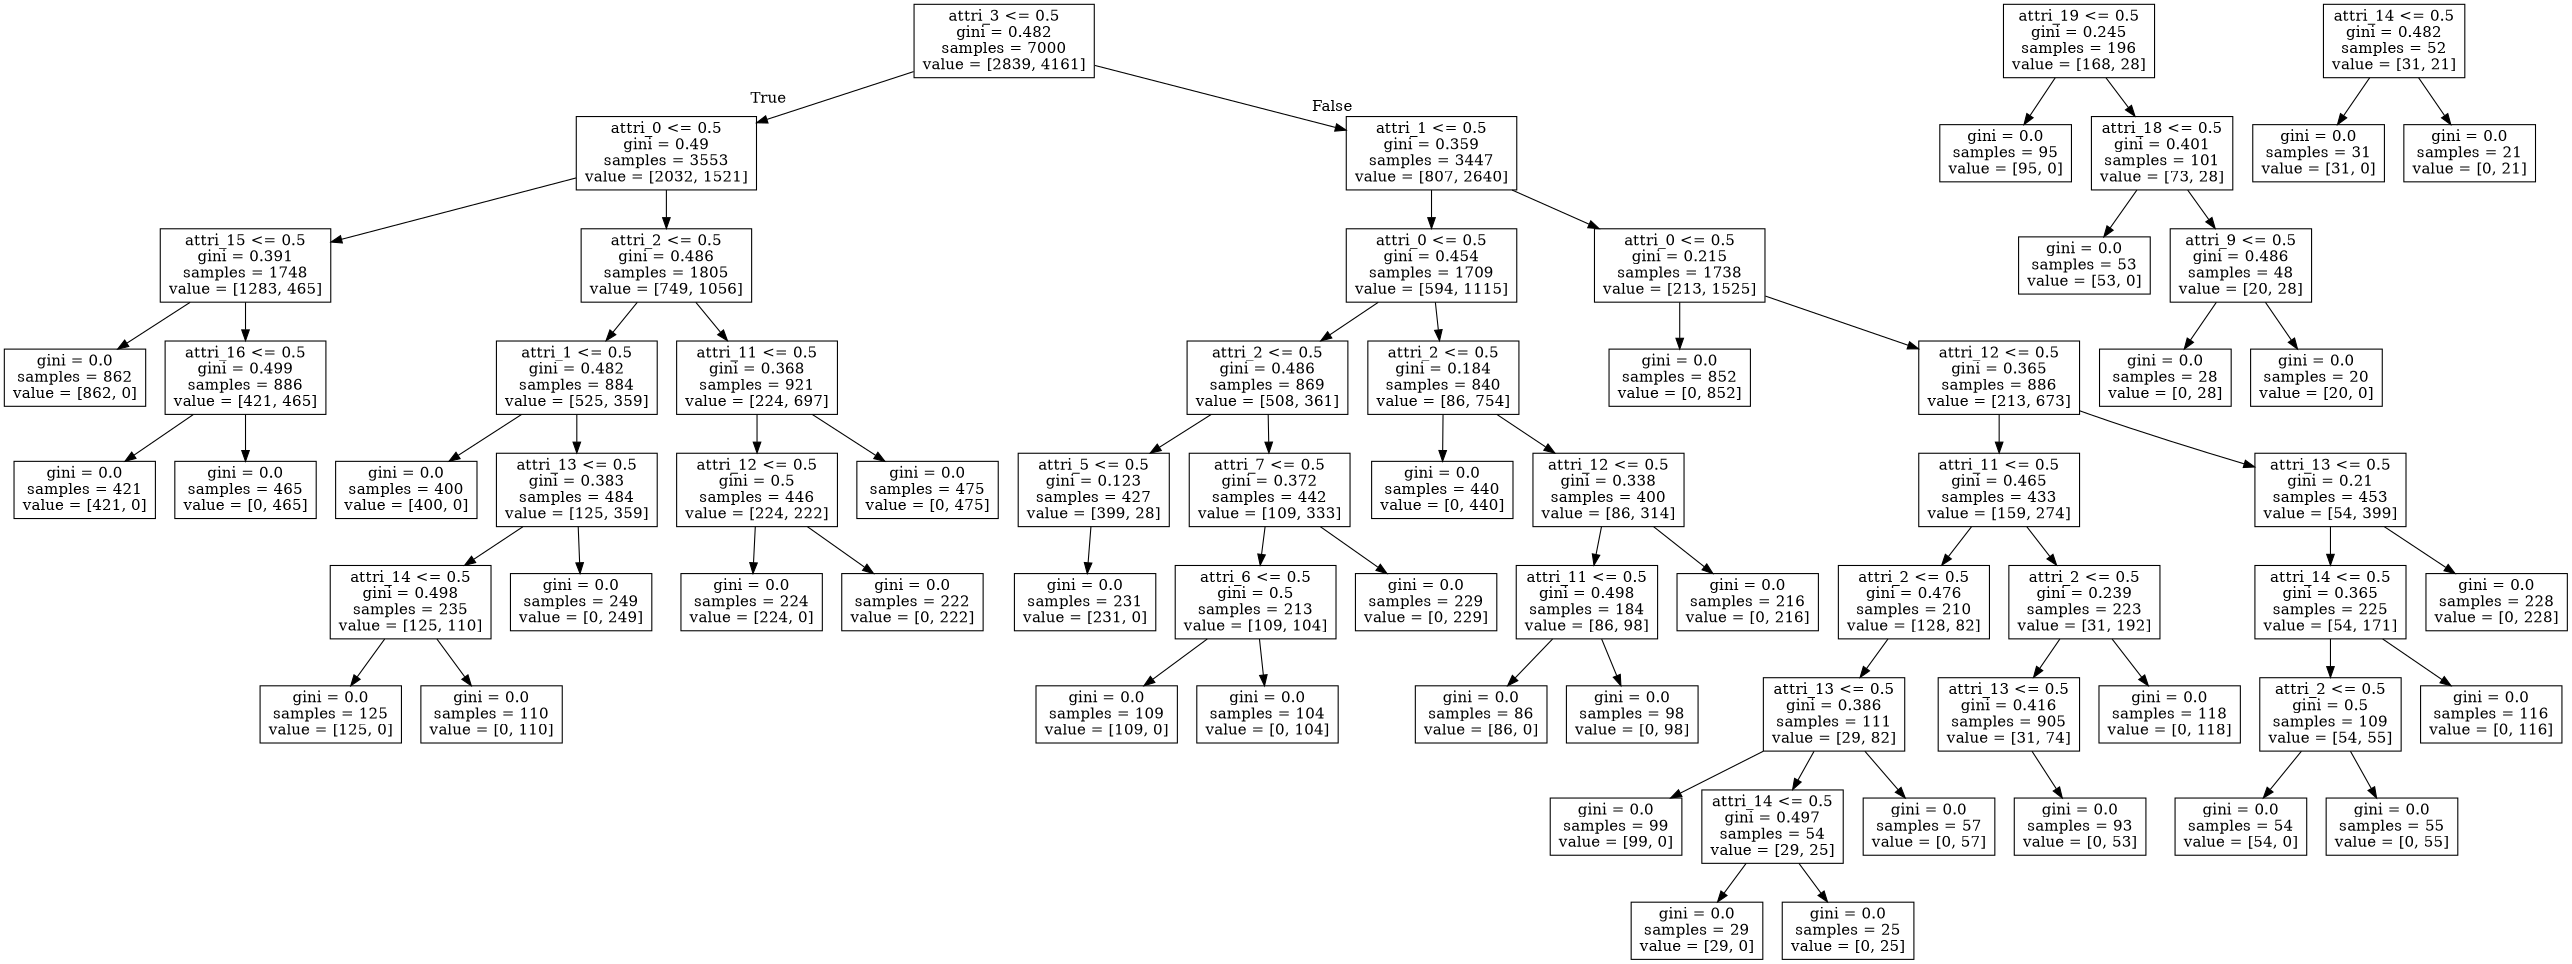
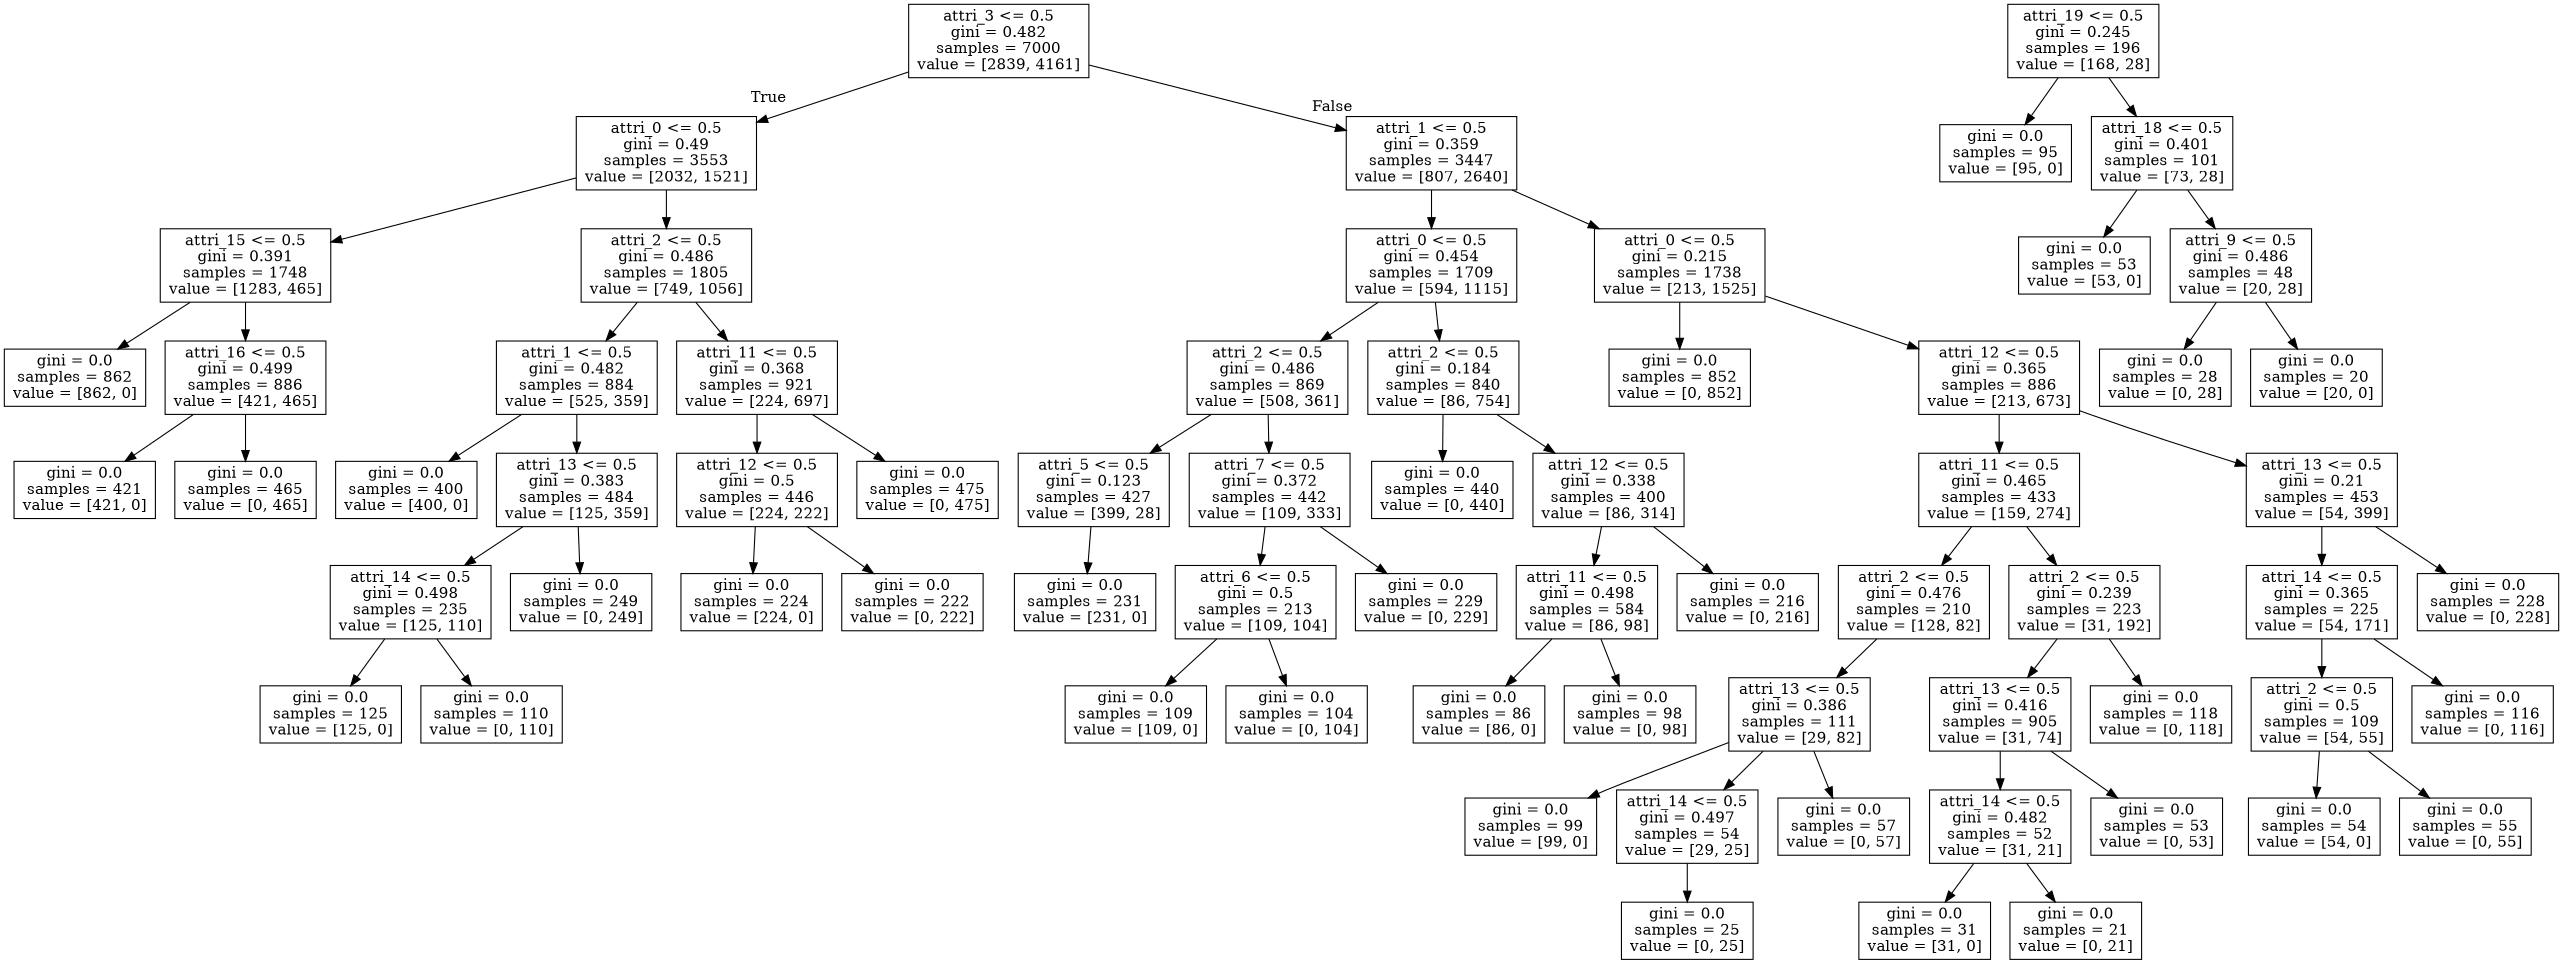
(1587, 602) -> (1587, 602)
none -> (2000, 765)
(2080, 827) -> (2157, 827)
(1697, 931) -> none
